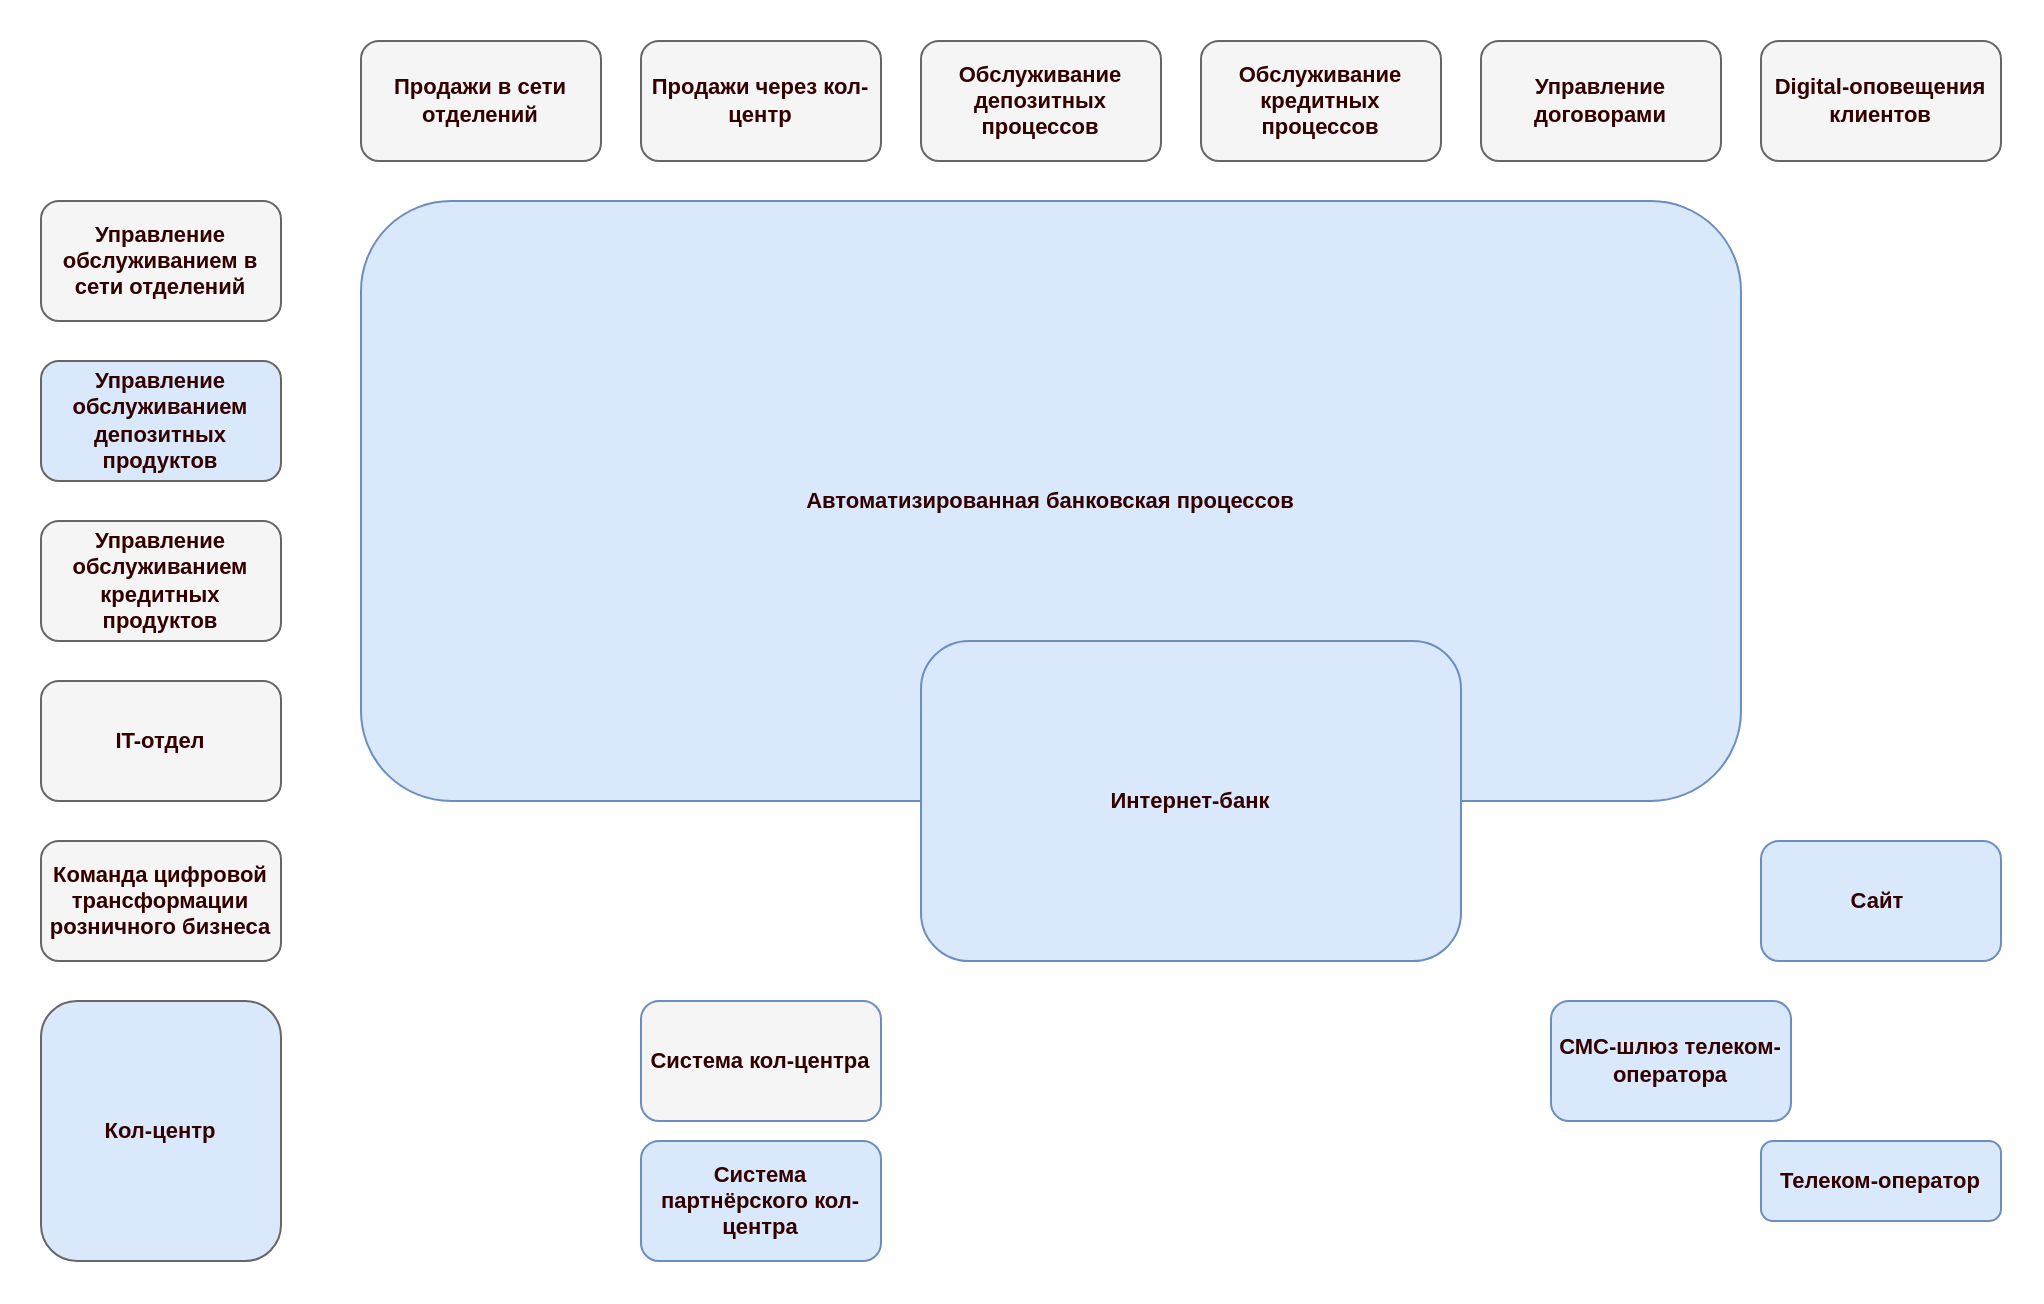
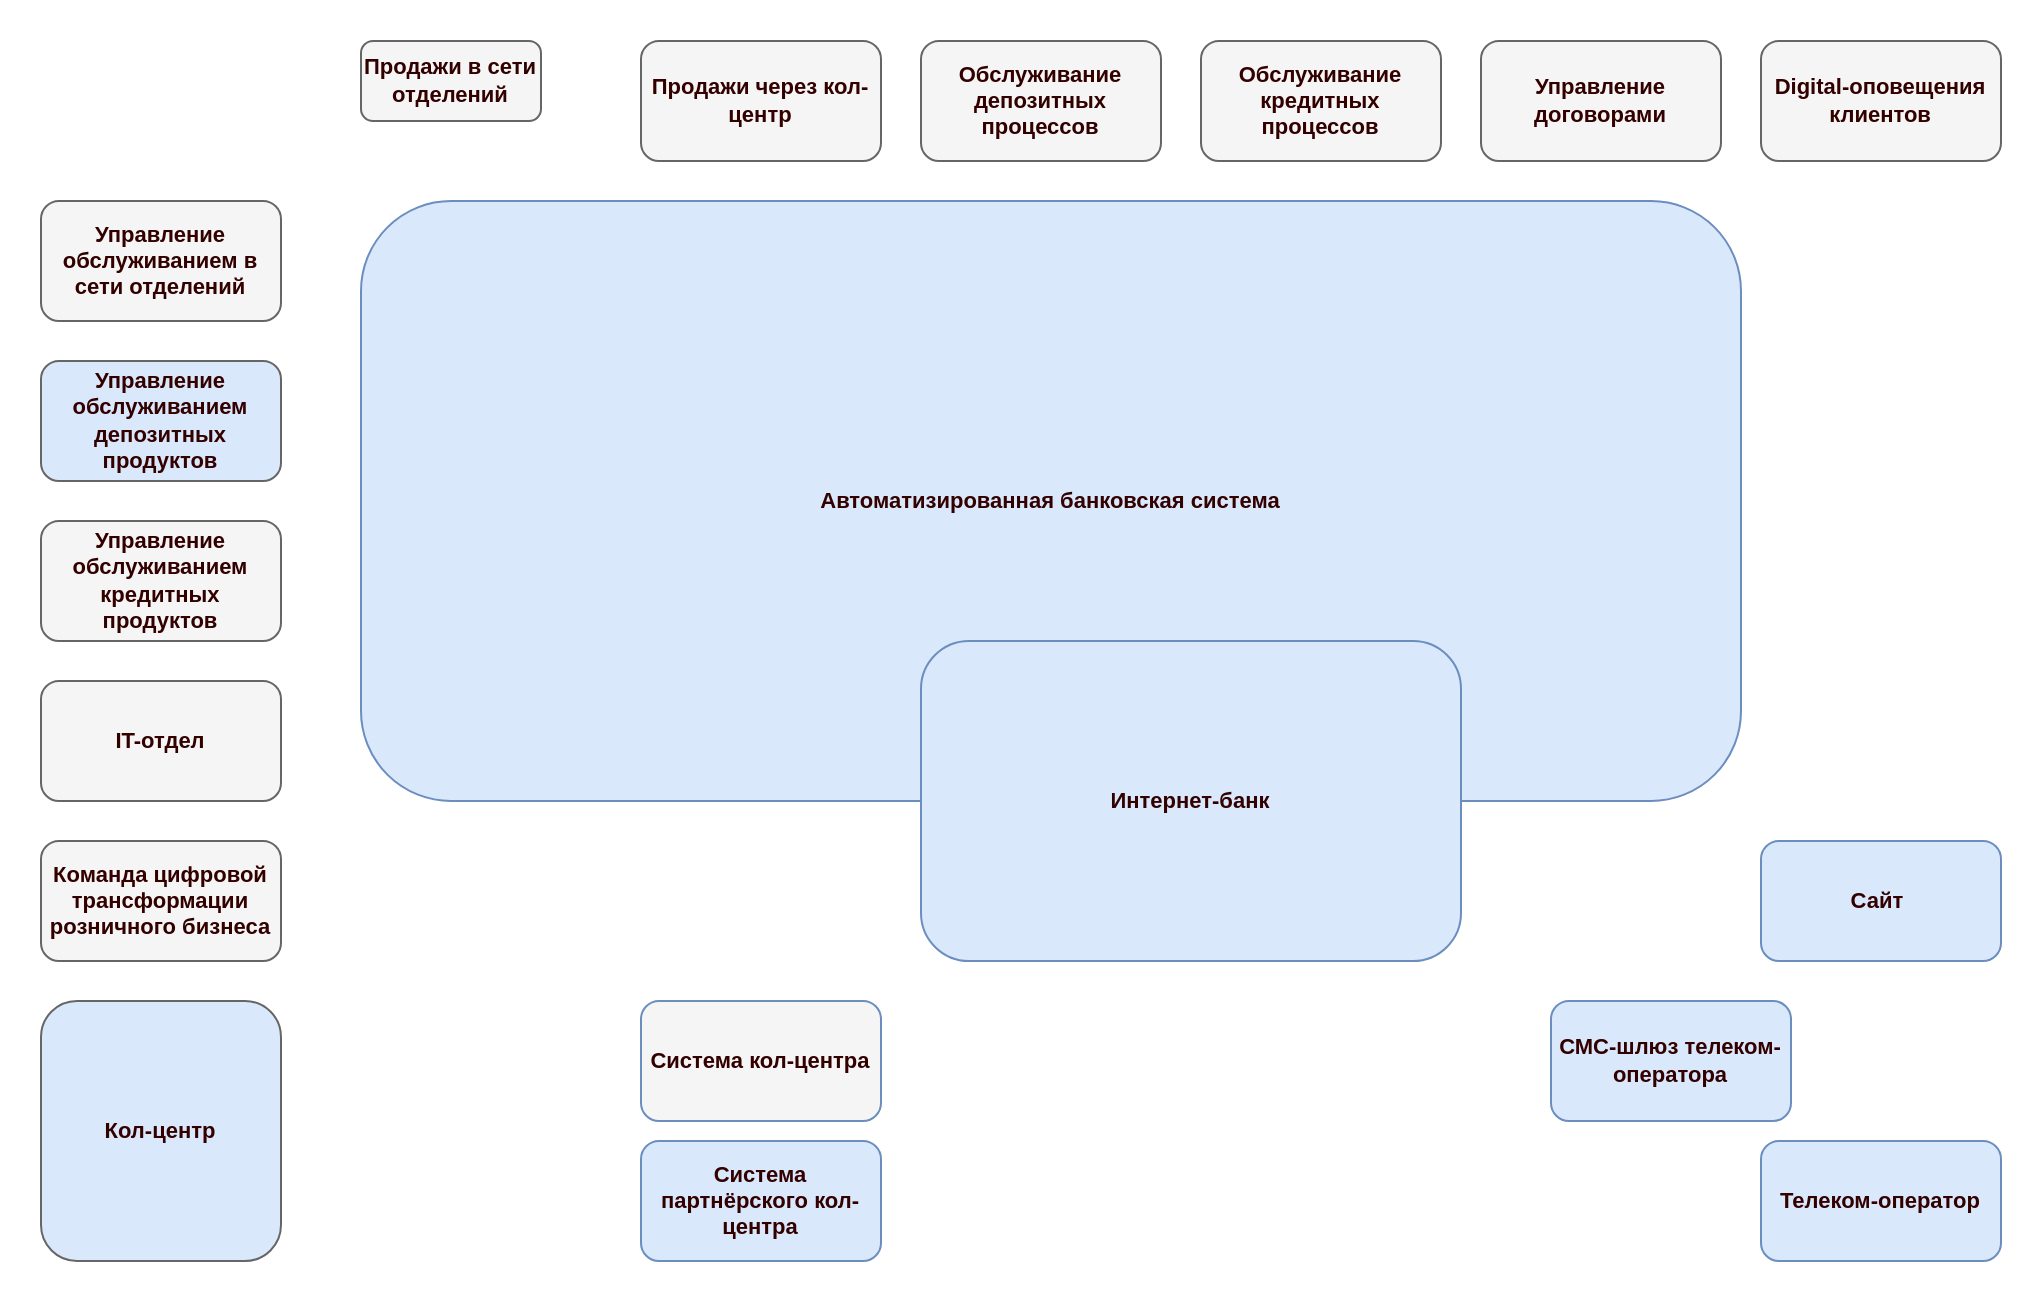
(481, 101) -> (451, 81)
(1051, 501) -> (1051, 501)
(1881, 1181) -> (1881, 1201)
